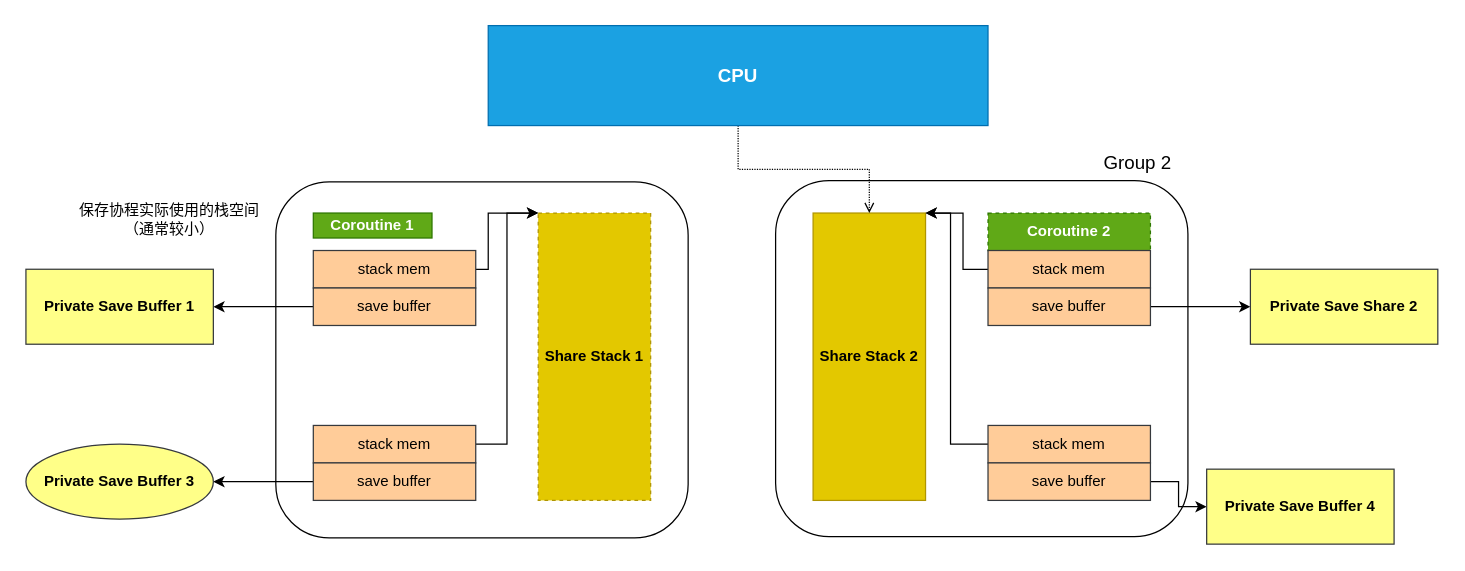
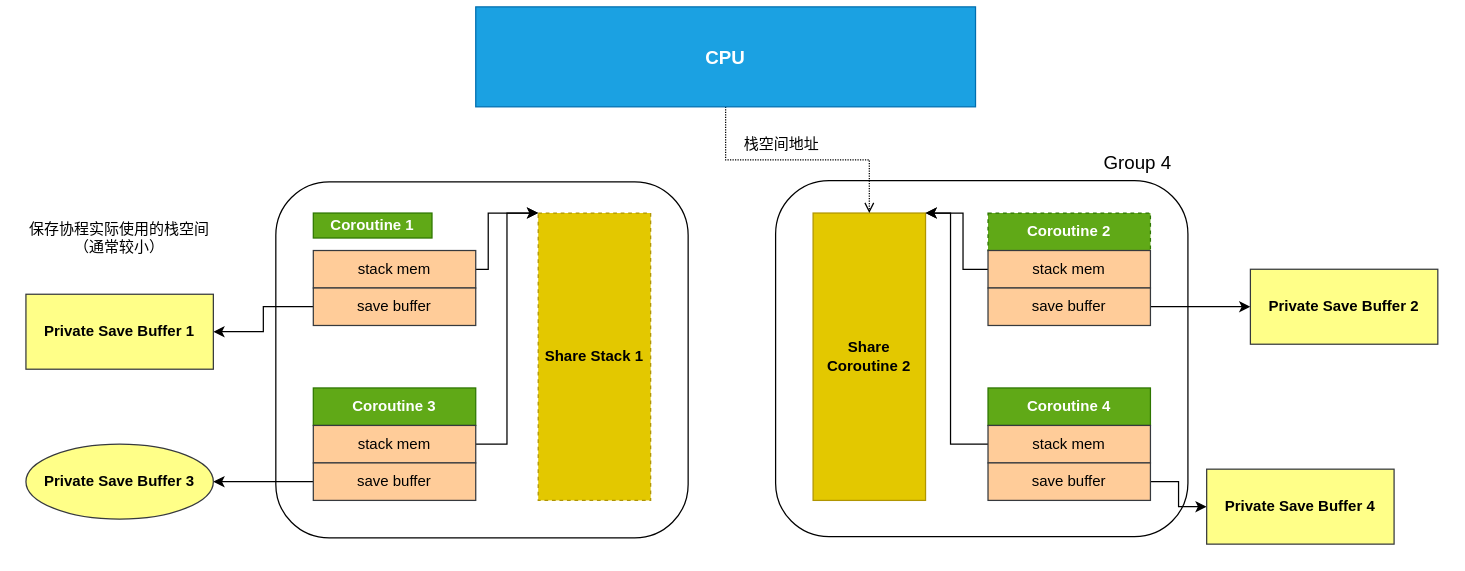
(738, 76) -> (726, 57)
none -> (782, 144)
(1138, 162) -> (1138, 162)
(169, 219) -> (119, 238)
(119, 307) -> (119, 332)
(1344, 307) -> (1344, 307)
(869, 357) -> (869, 357)
none -> (394, 407)
none -> (1069, 407)
